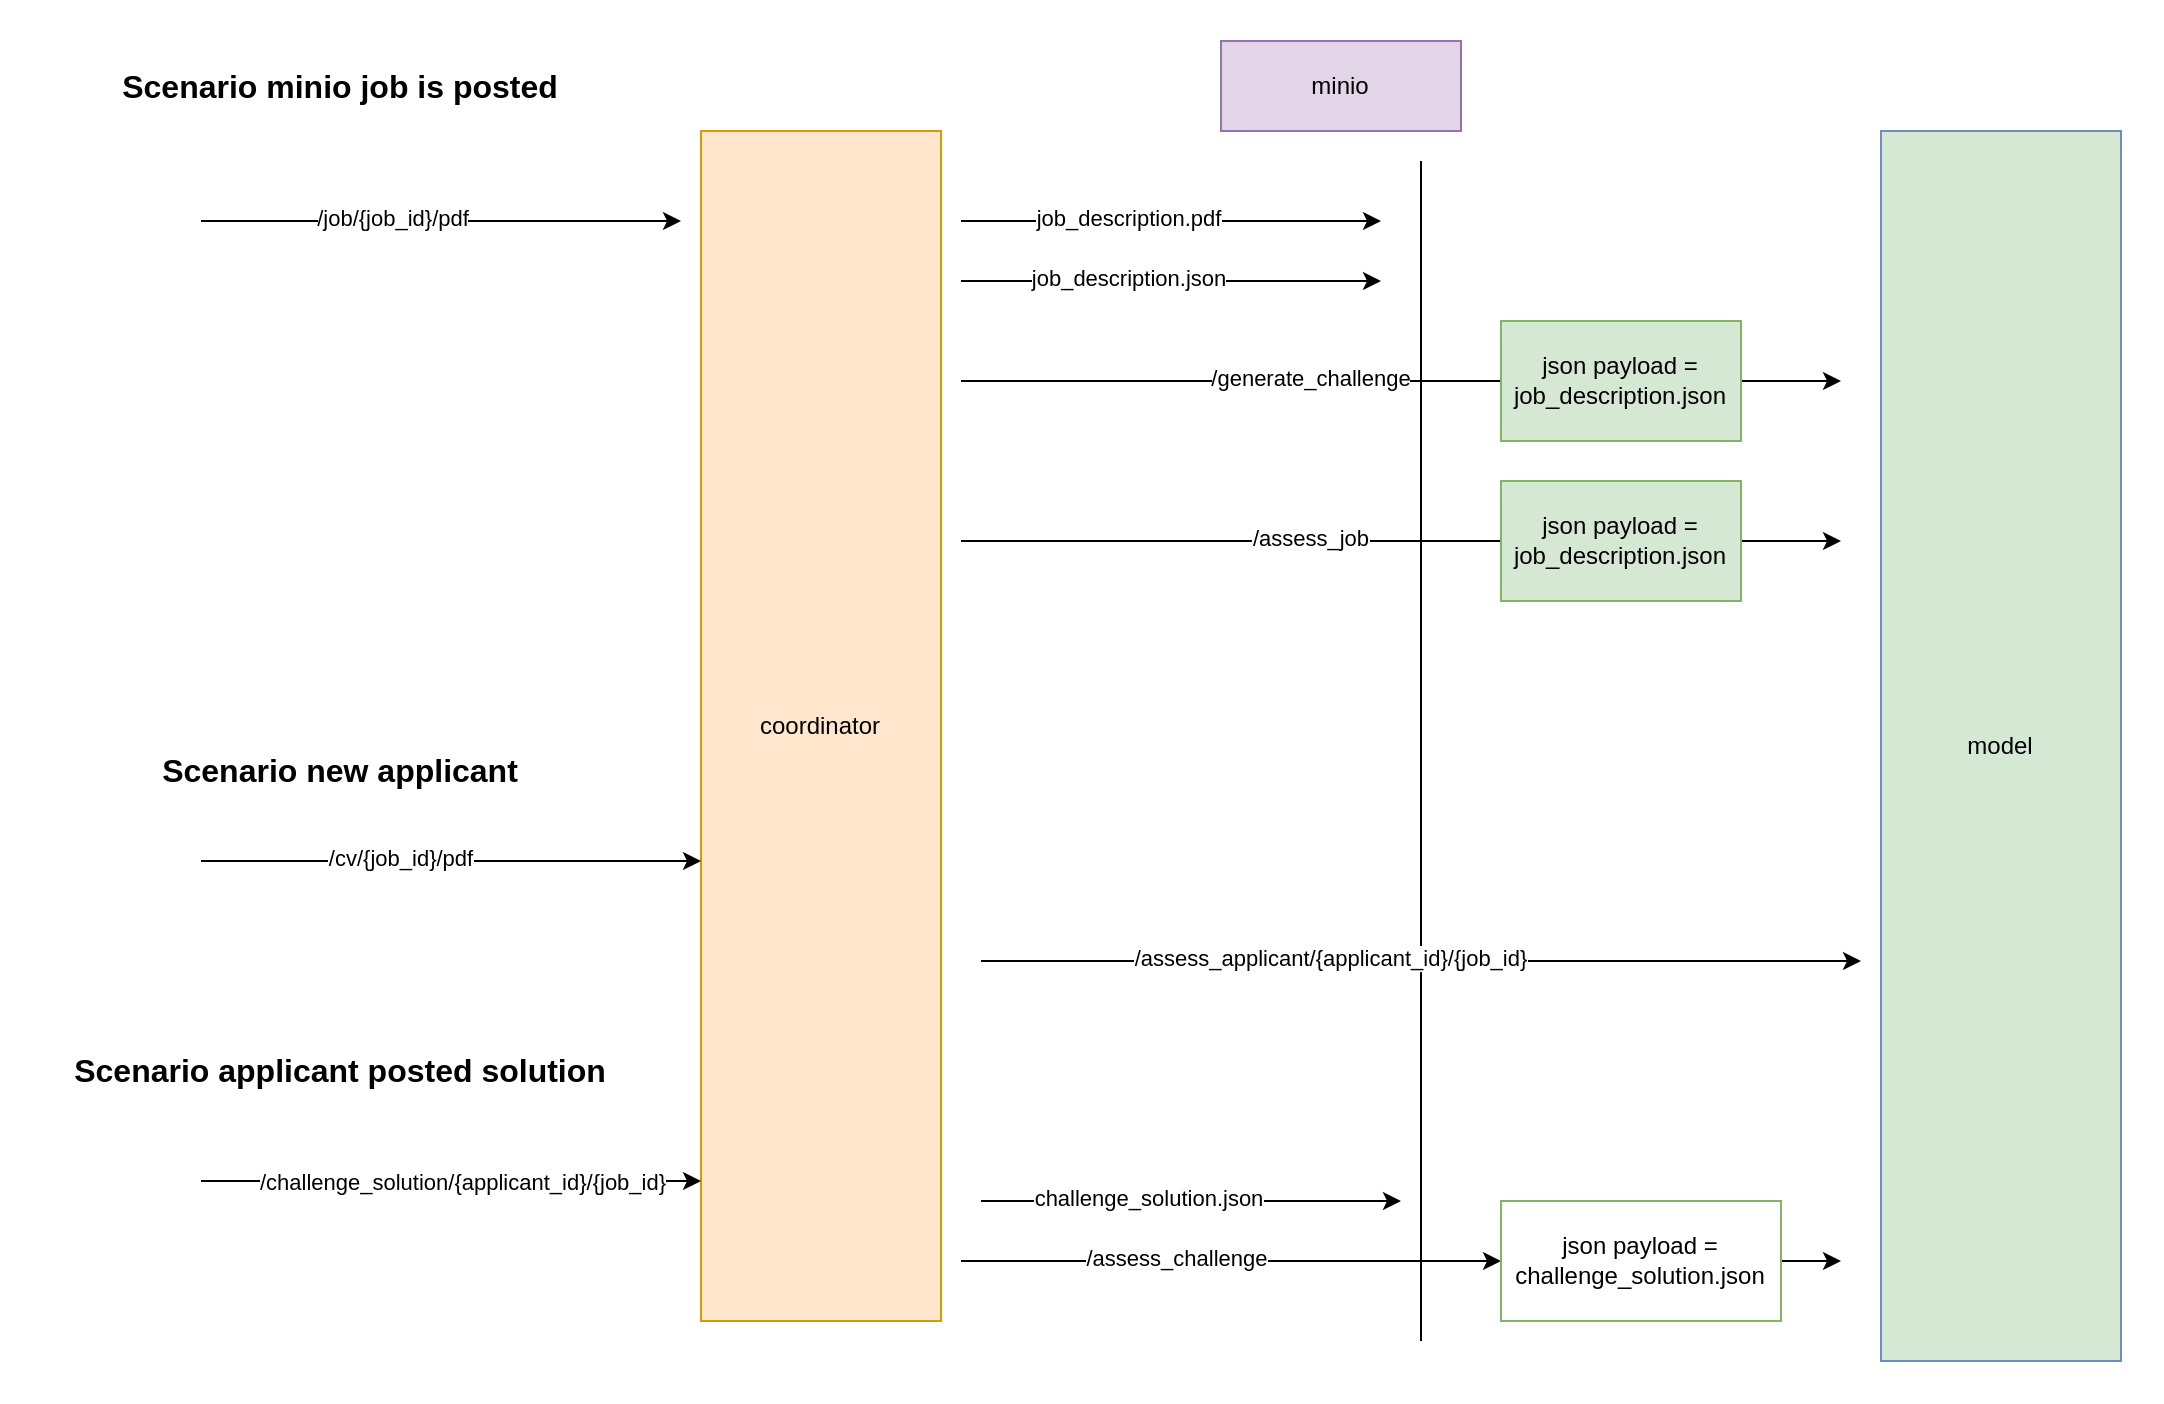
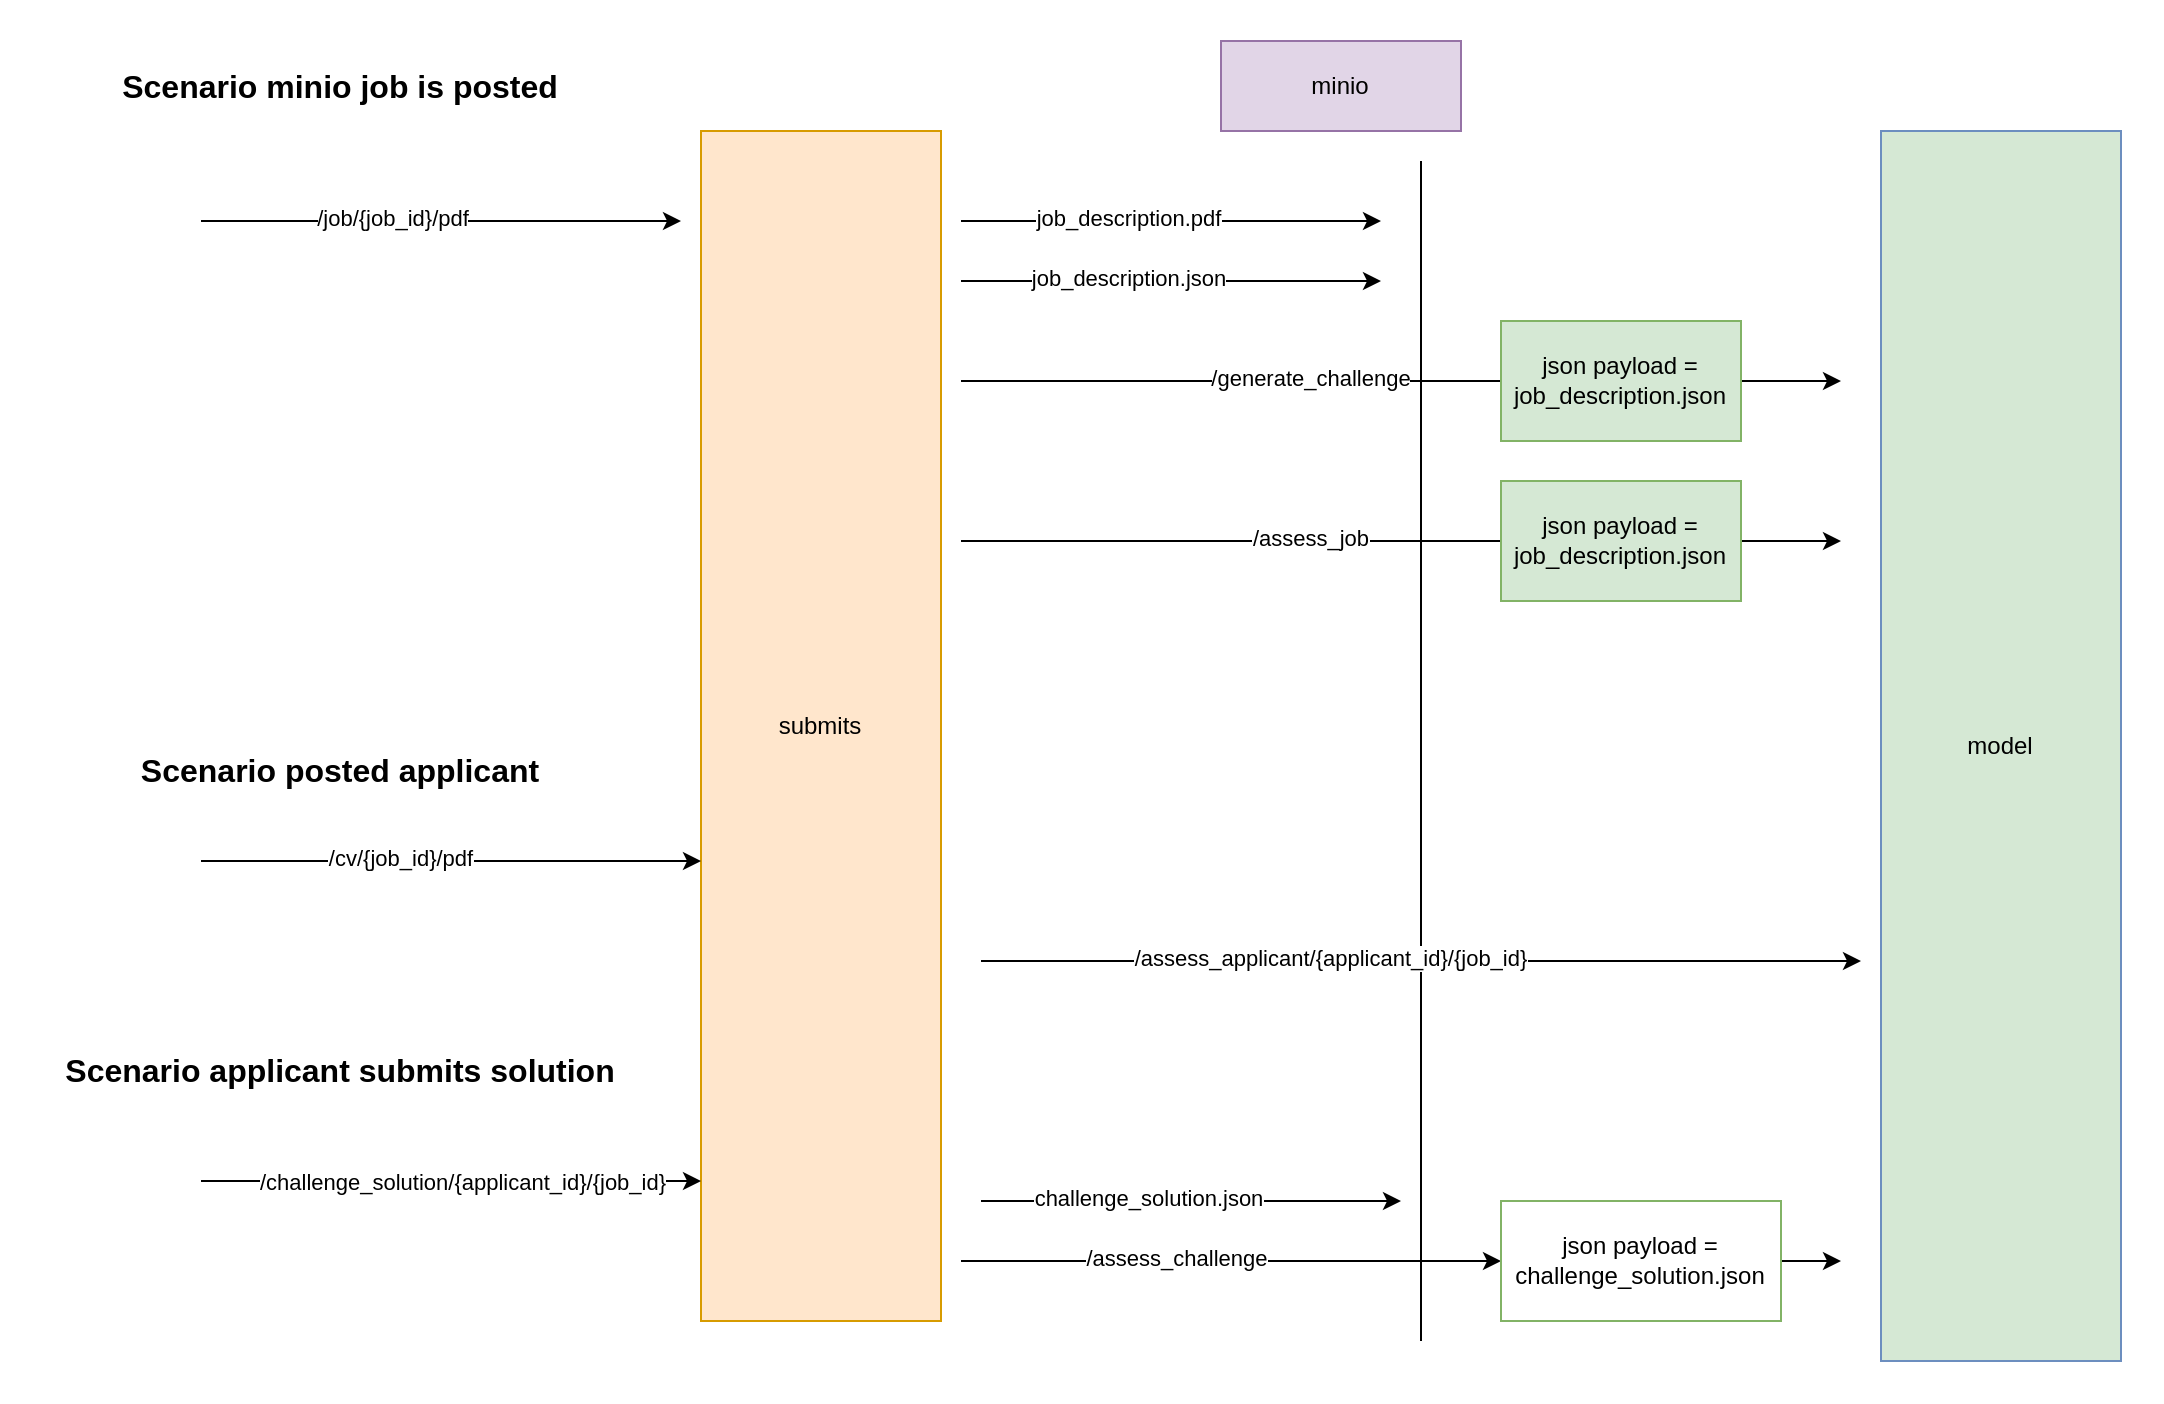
(821, 727) -> (821, 727)
(341, 771) -> (341, 771)
(341, 1071) -> (341, 1071)
